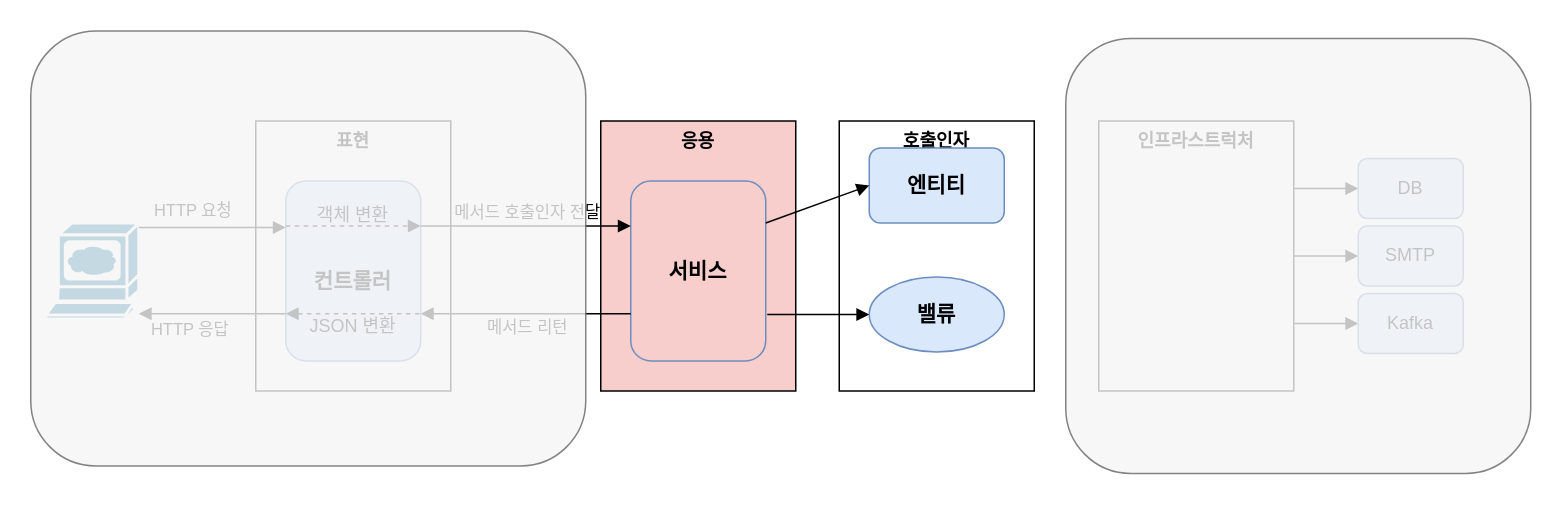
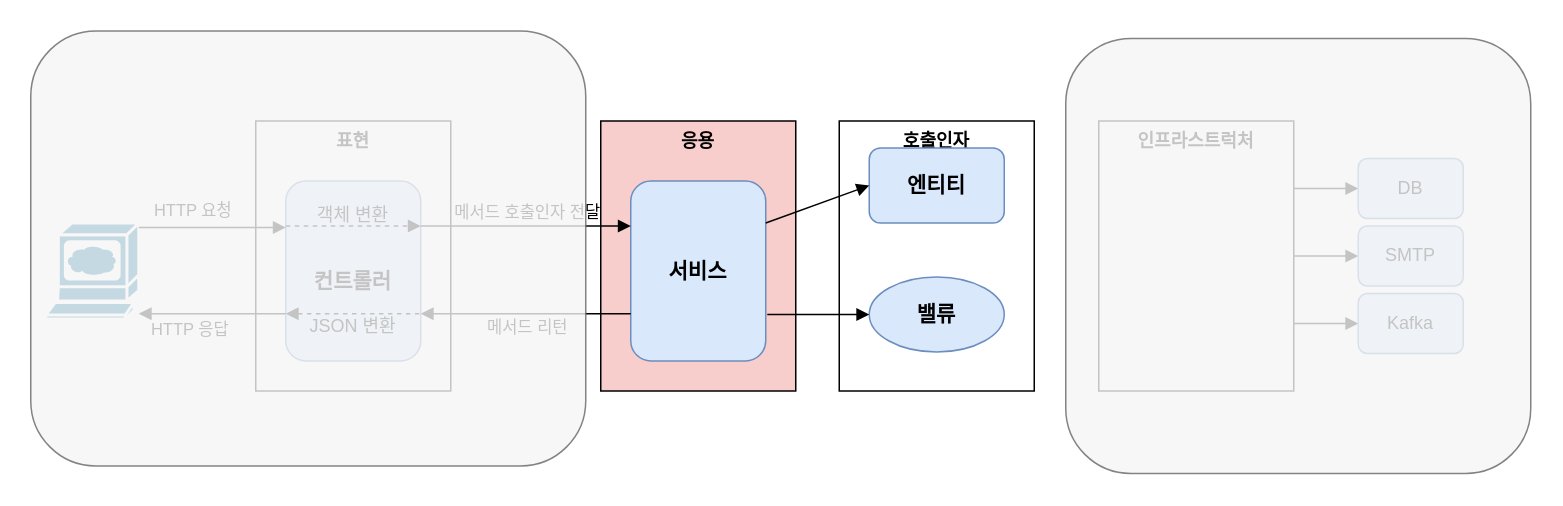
(698, 271) -> (698, 271)
